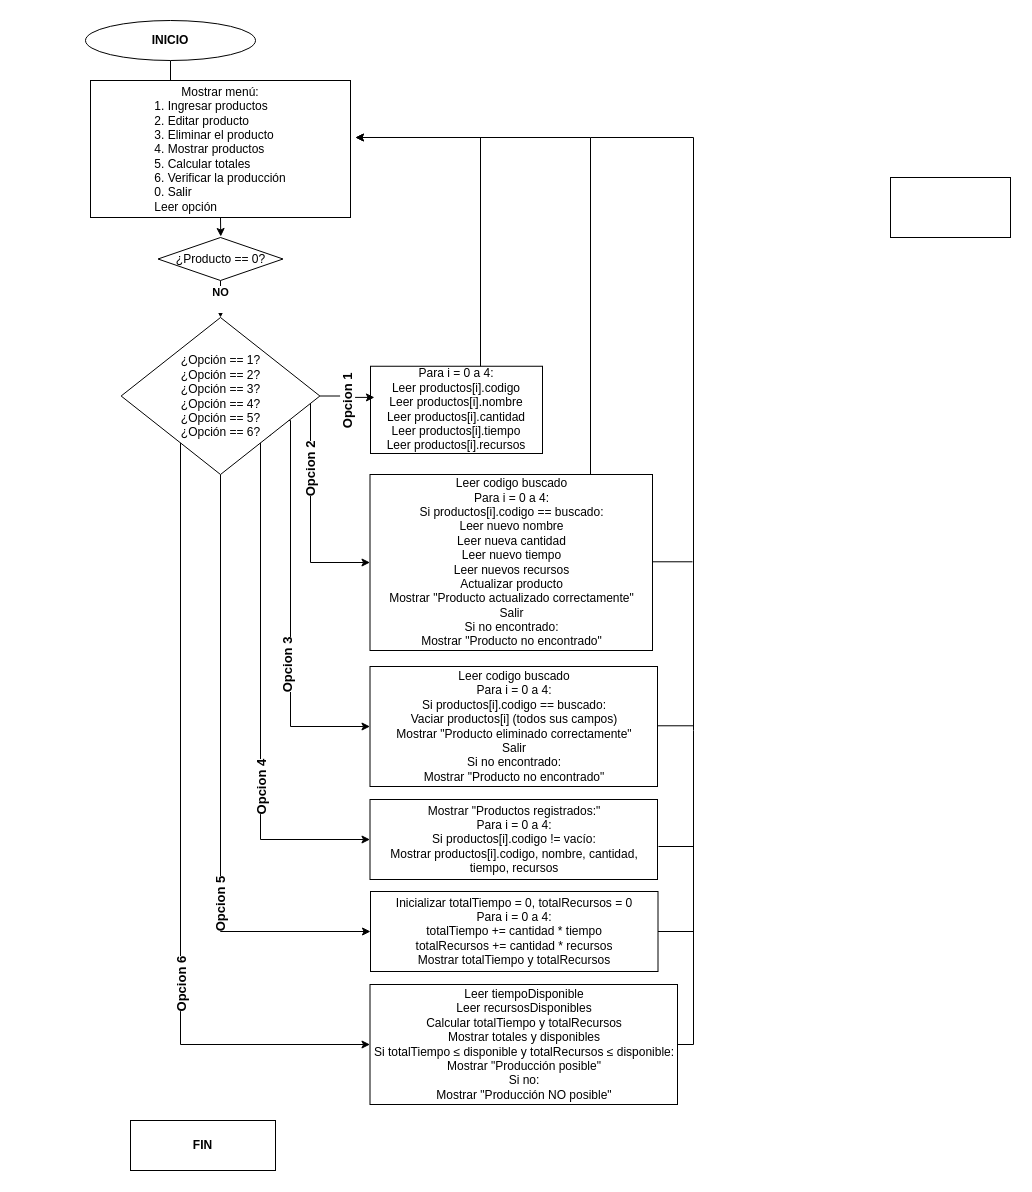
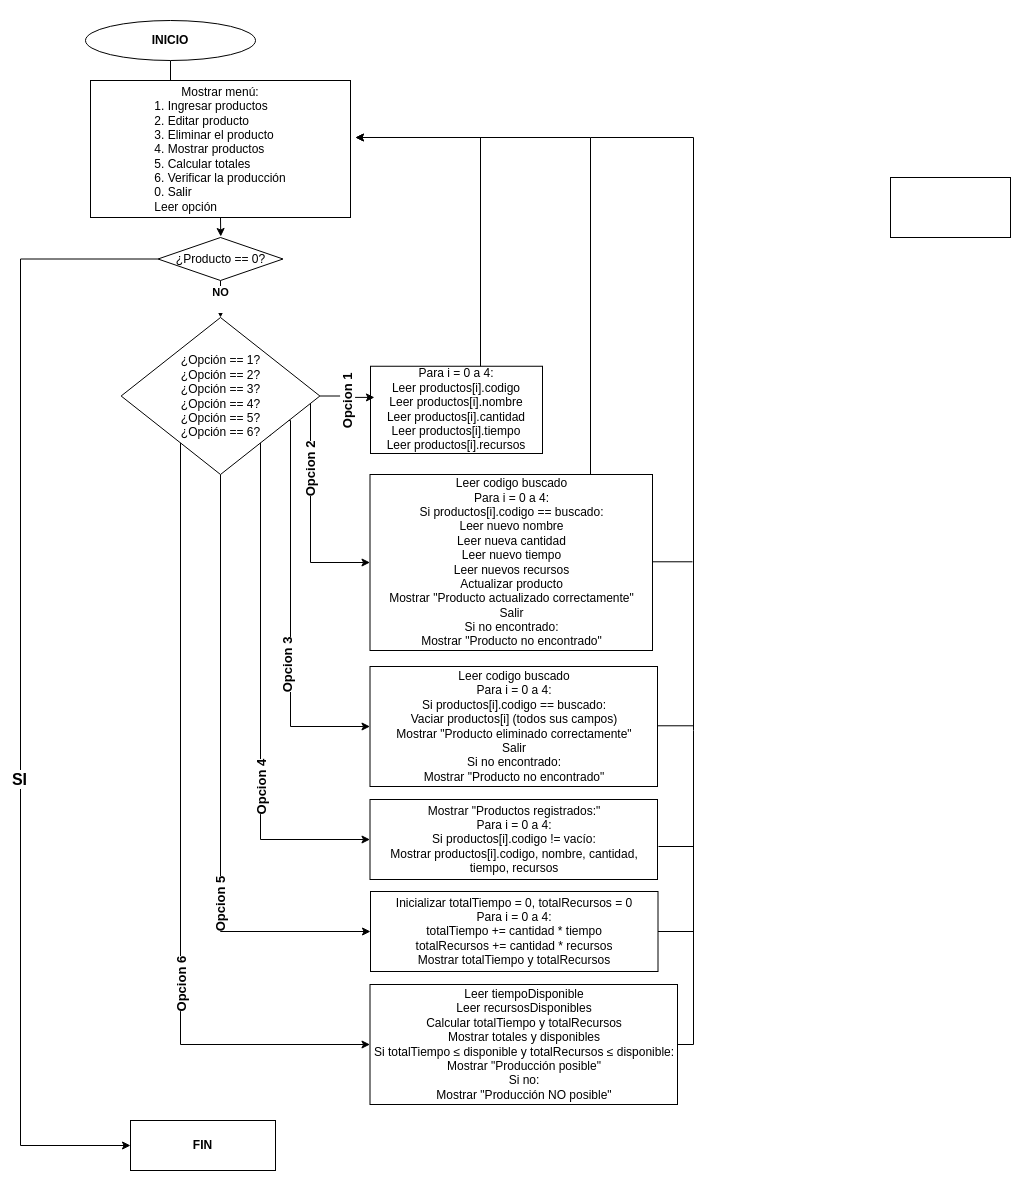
none -> (21, 685)
